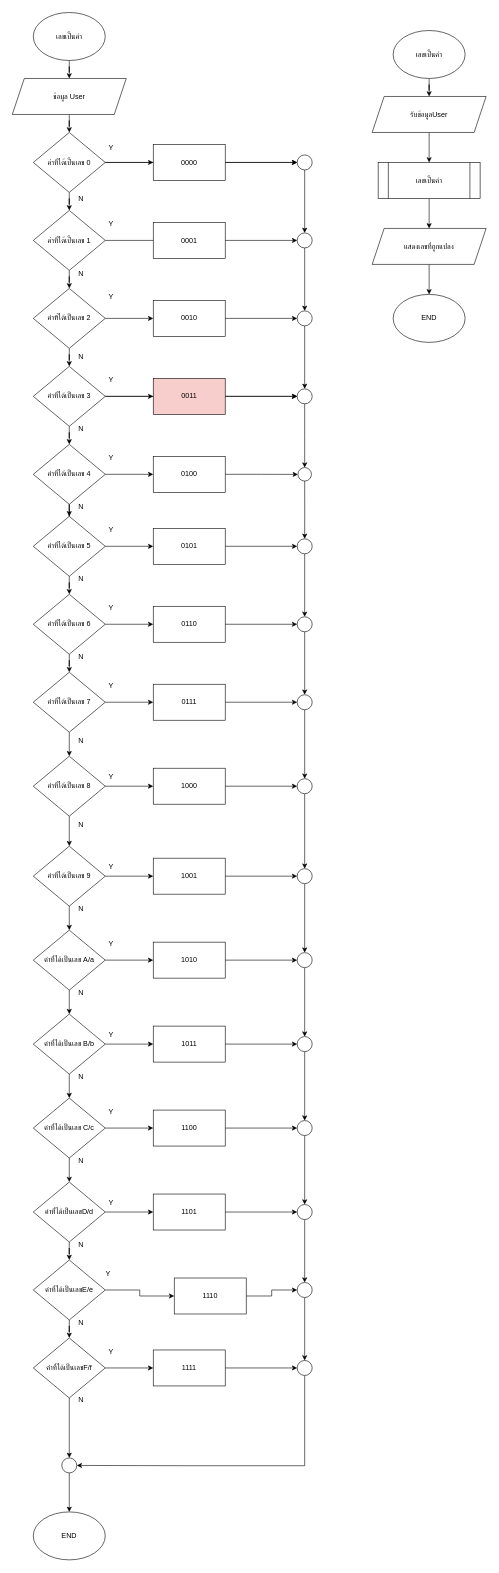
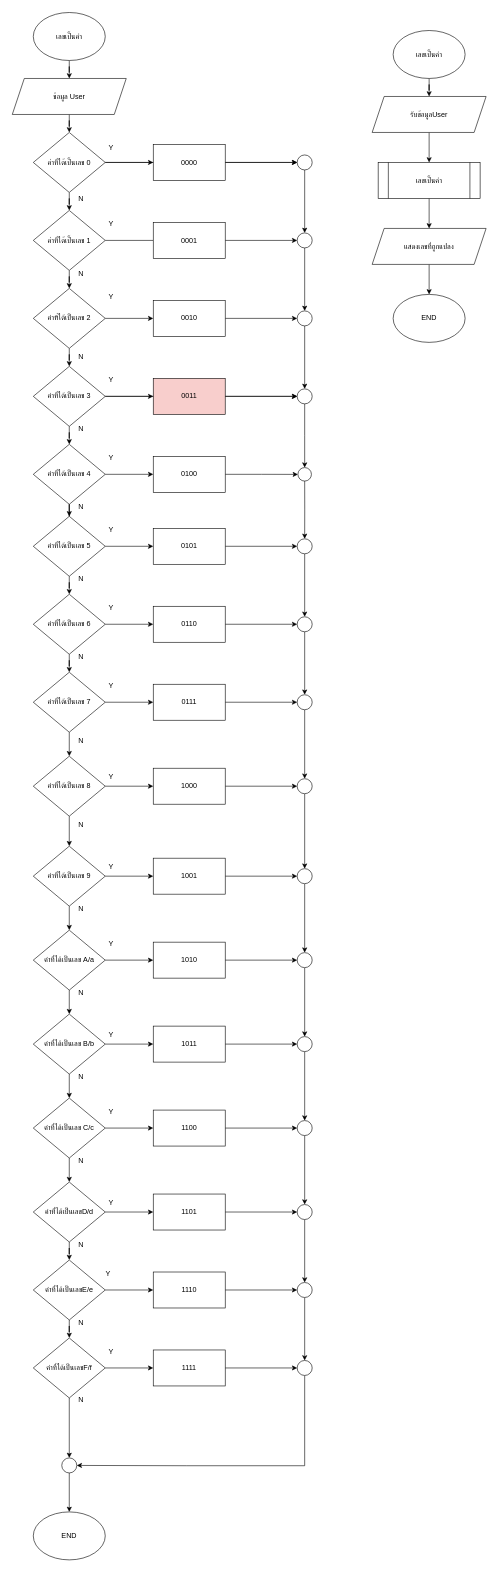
(210, 1296) -> (189, 1290)
